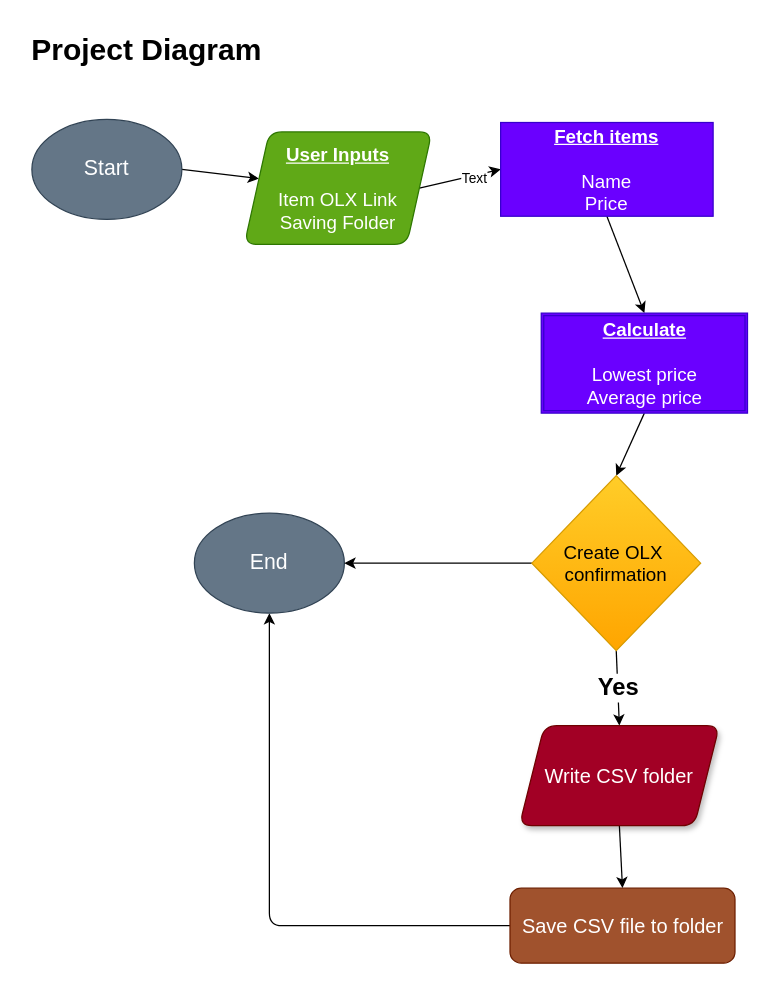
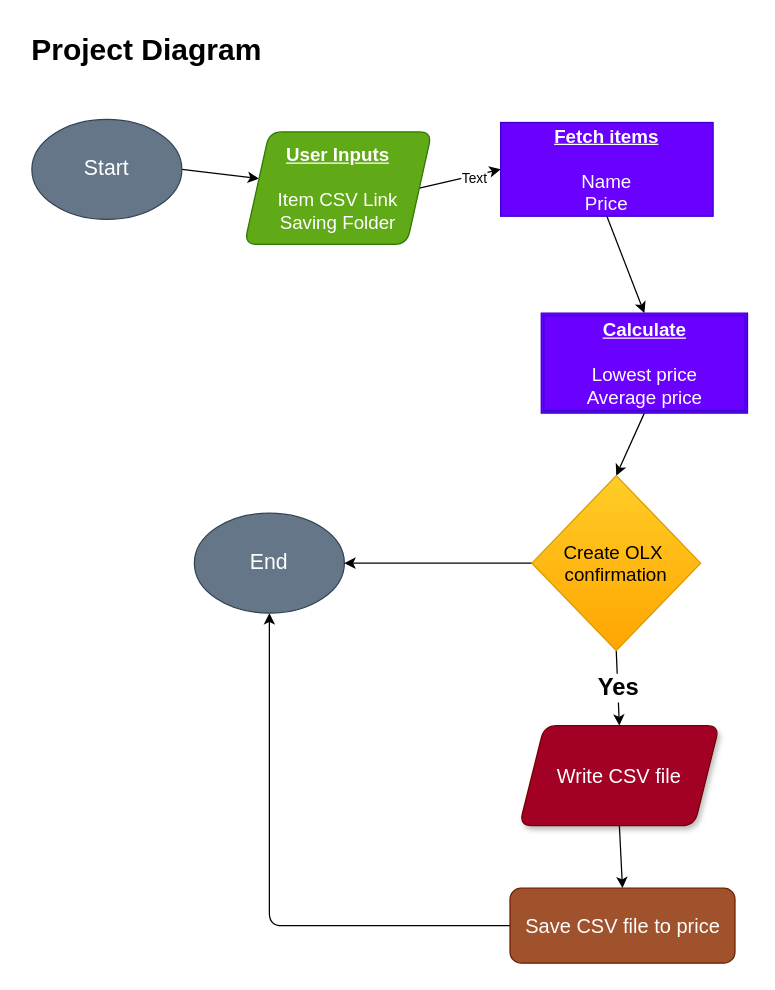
(338, 188) -> (338, 188)
(619, 776) -> (619, 776)
(623, 926) -> (623, 926)
